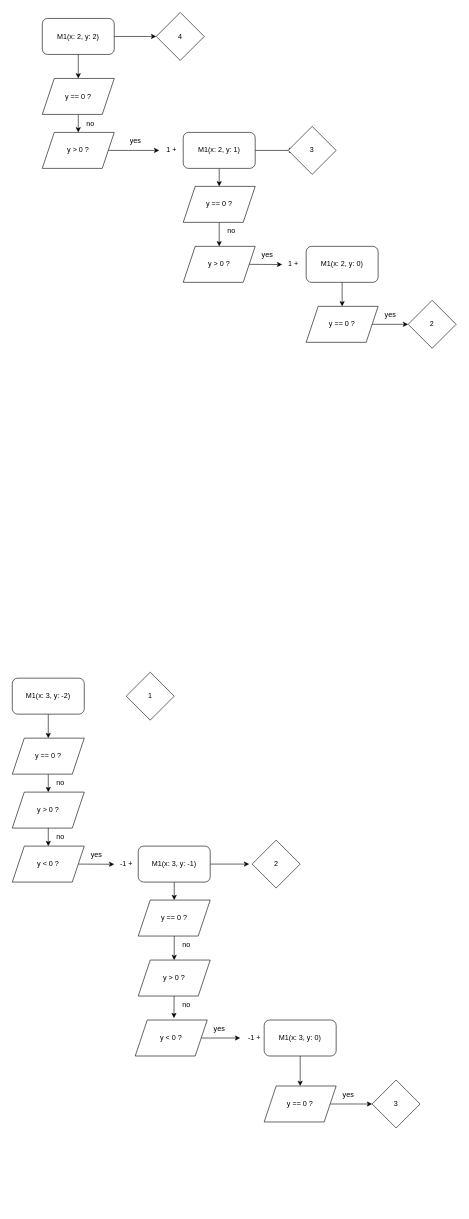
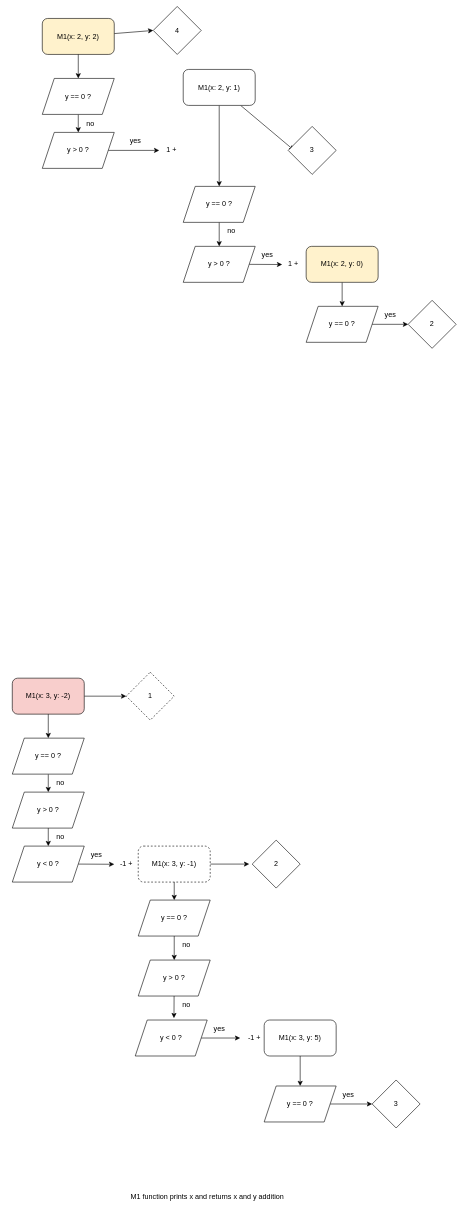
(78, 36) -> (78, 36)
(180, 36) -> (177, 30)
(219, 150) -> (219, 87)
(342, 264) -> (342, 264)
(48, 696) -> (48, 696)
none -> (120, 696)
(150, 696) -> (150, 696)
(174, 864) -> (174, 864)
(300, 1038) -> (300, 1038)
none -> (207, 1197)
